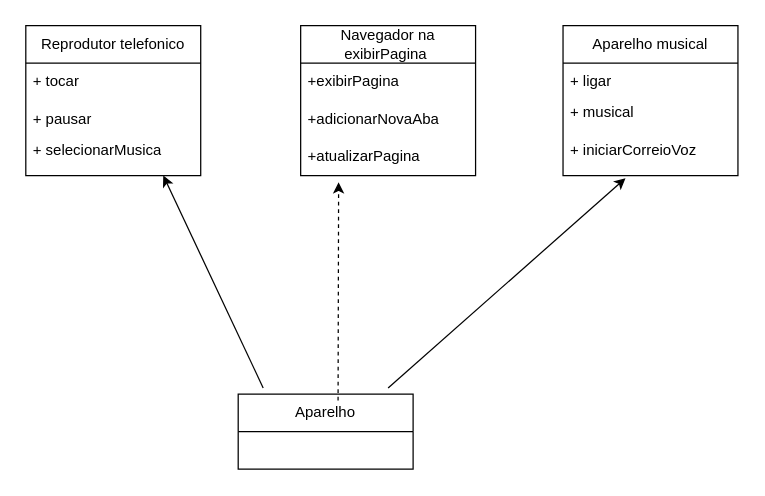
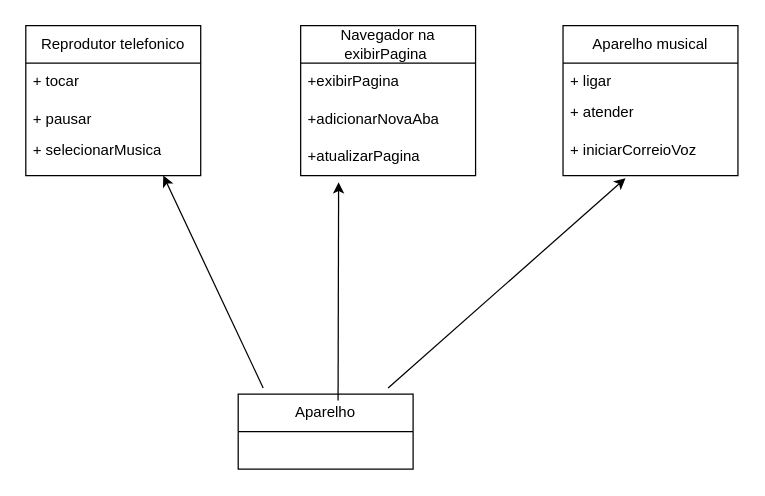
(603, 119) -> (606, 119)
(338, 294) -> (338, 294)
